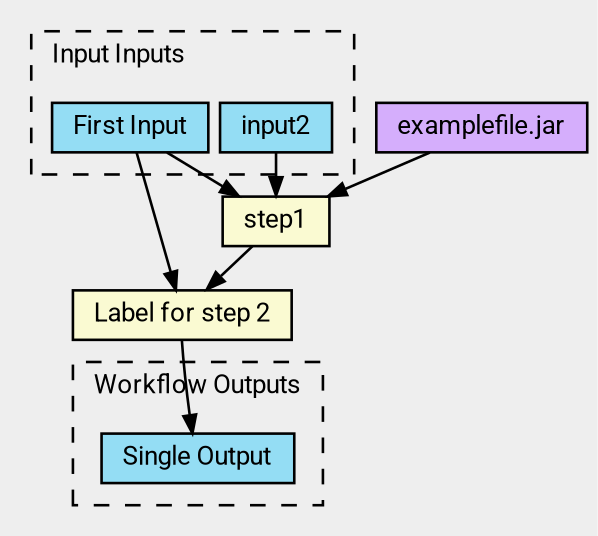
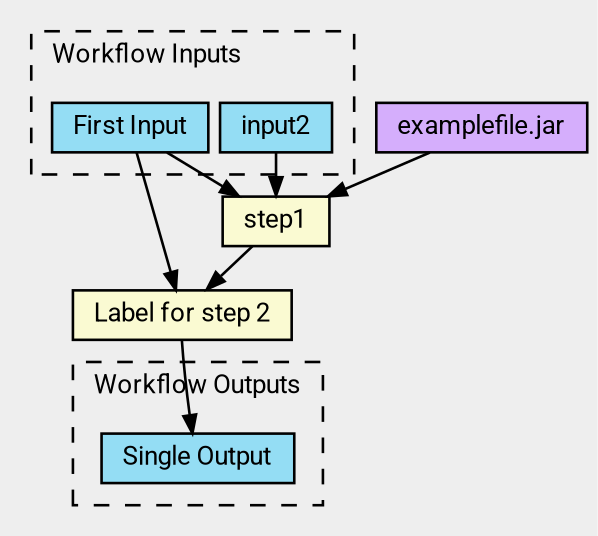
(120, 56) -> (147, 56)
